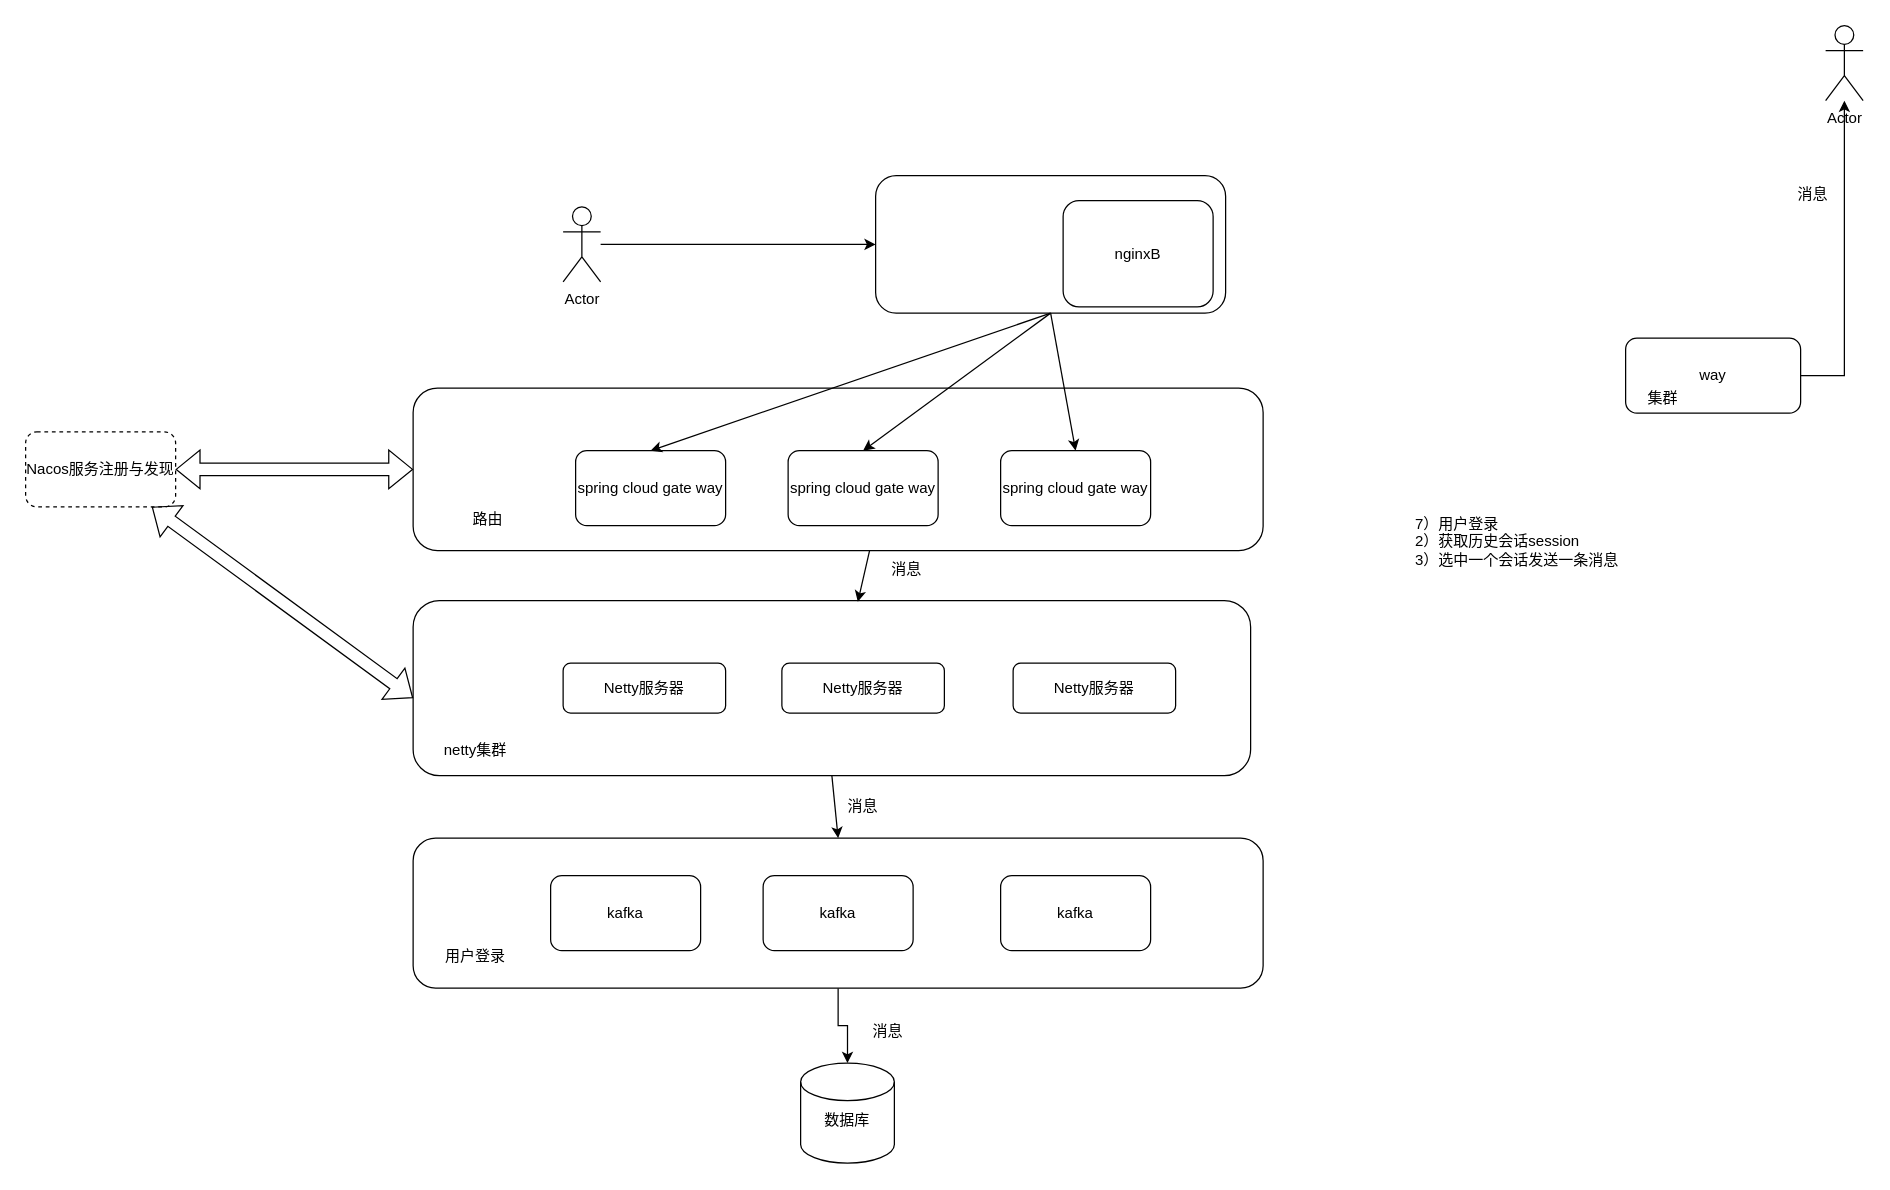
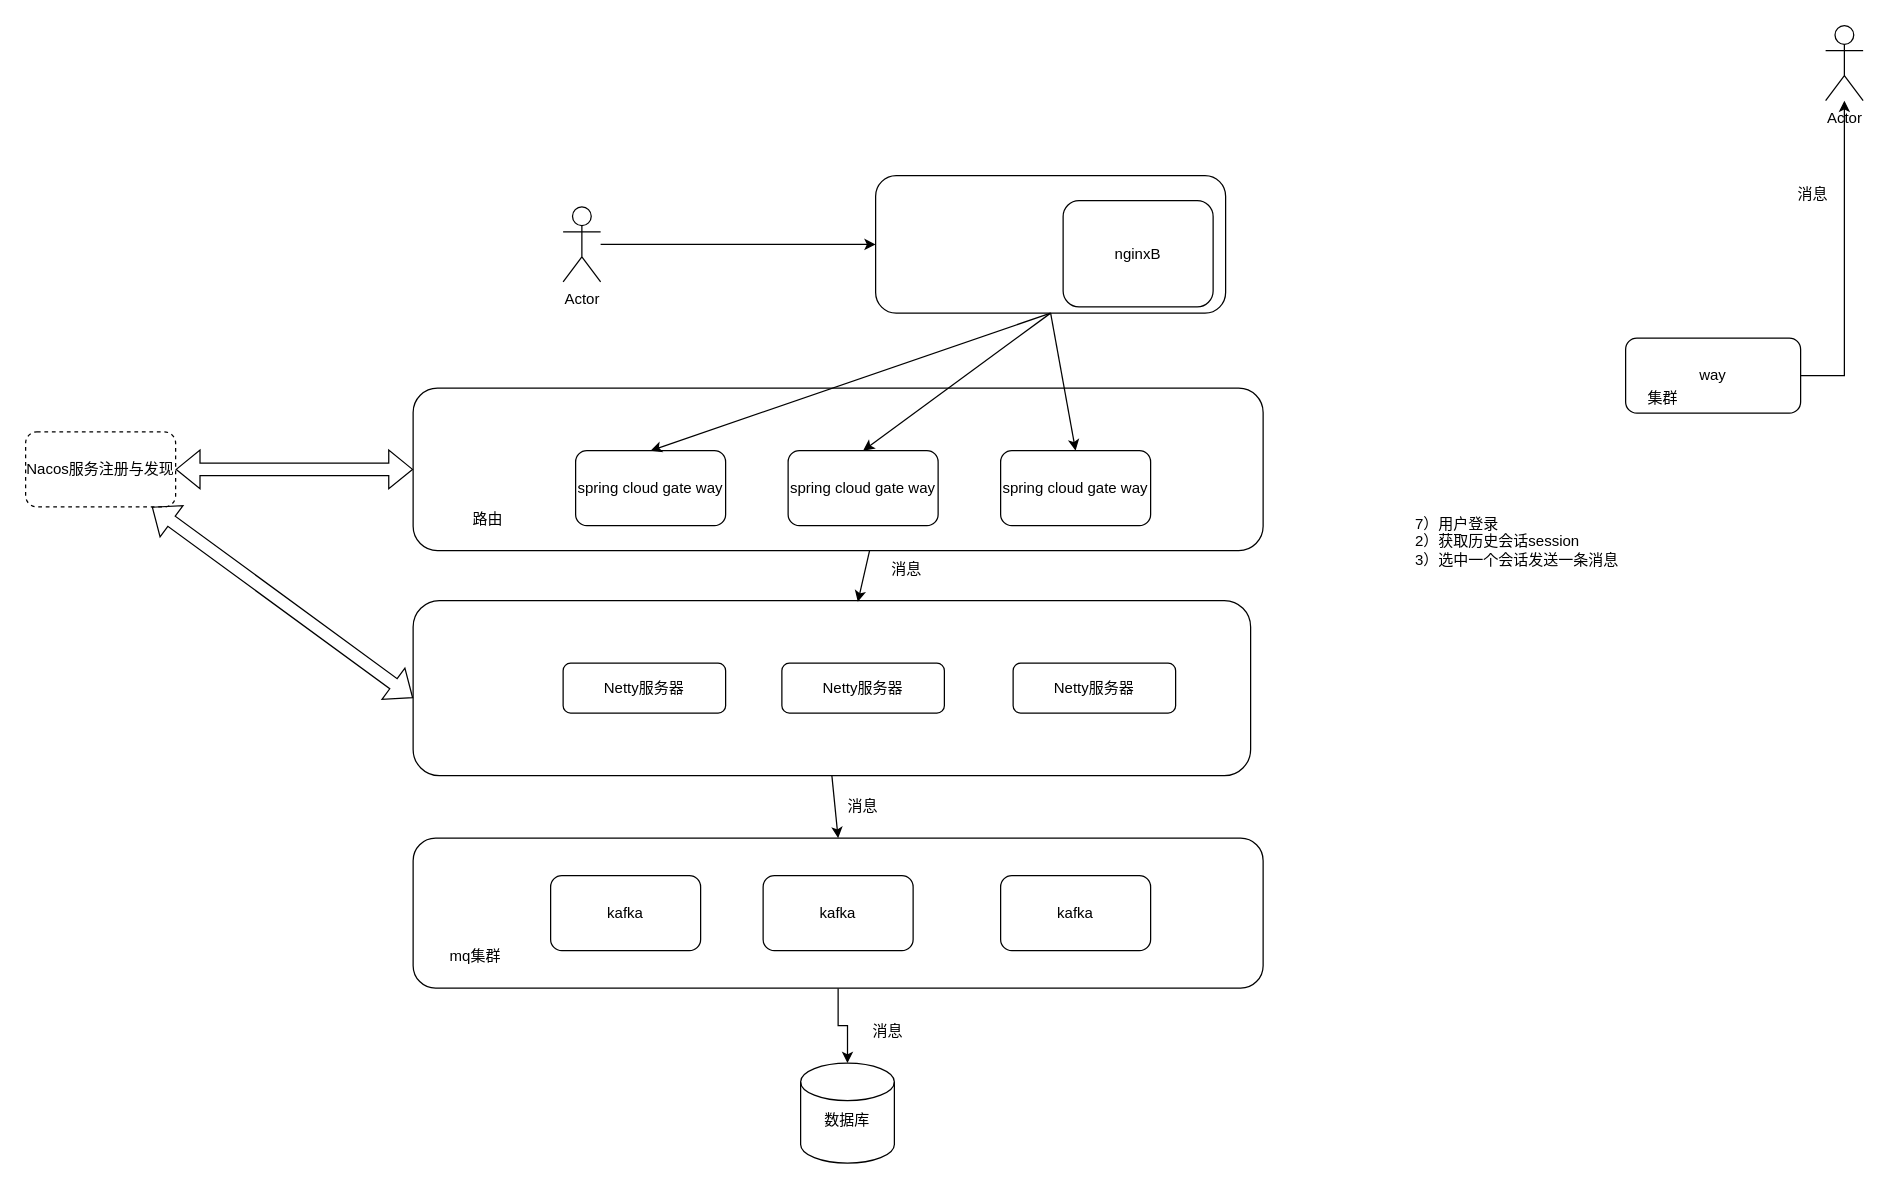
(476, 751) -> none
(476, 957) -> (476, 957)
